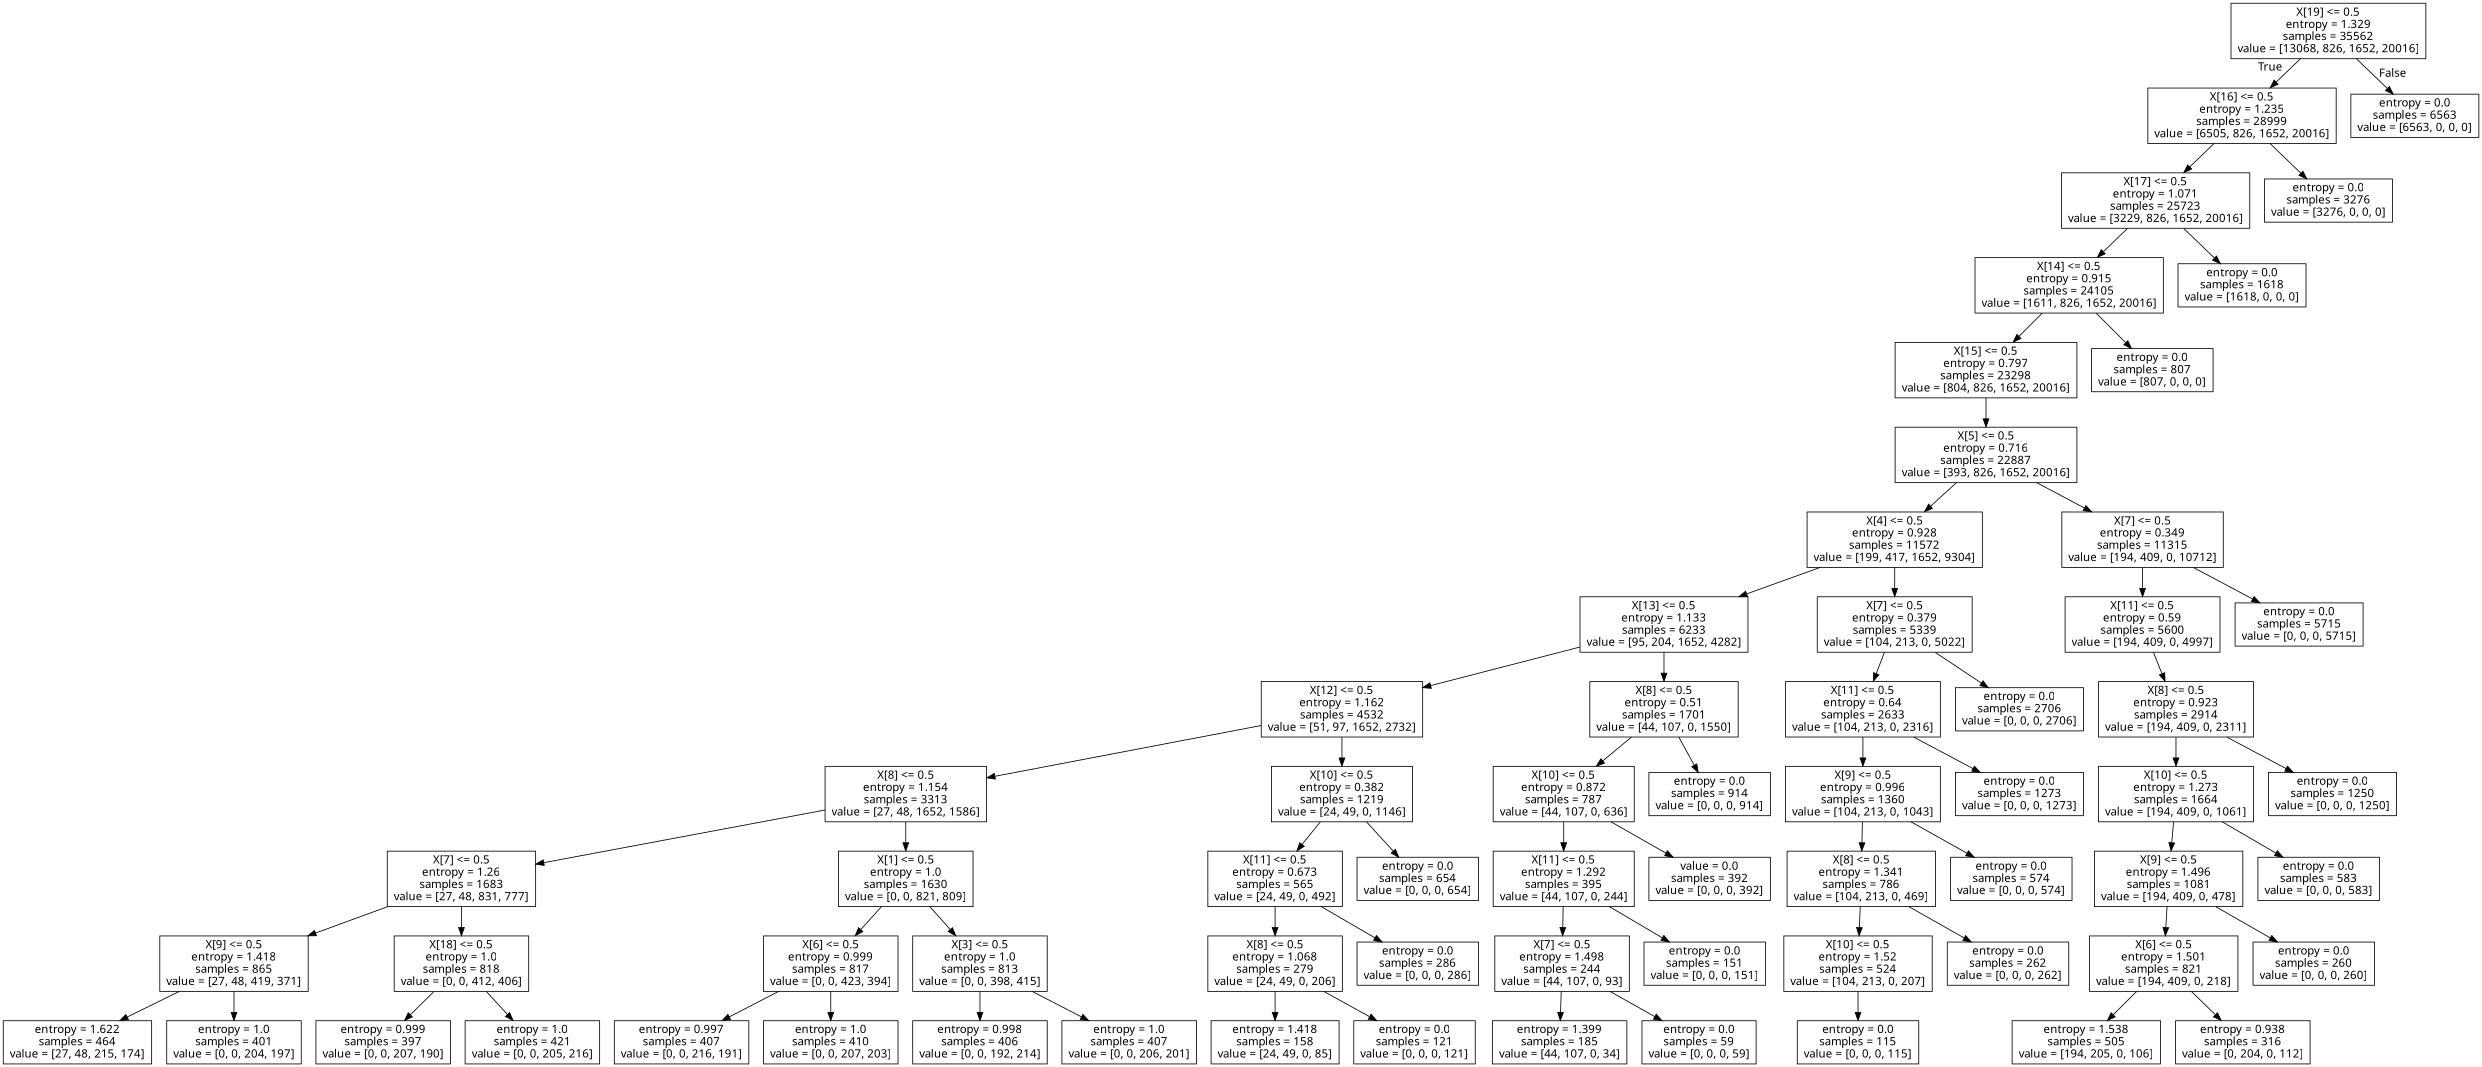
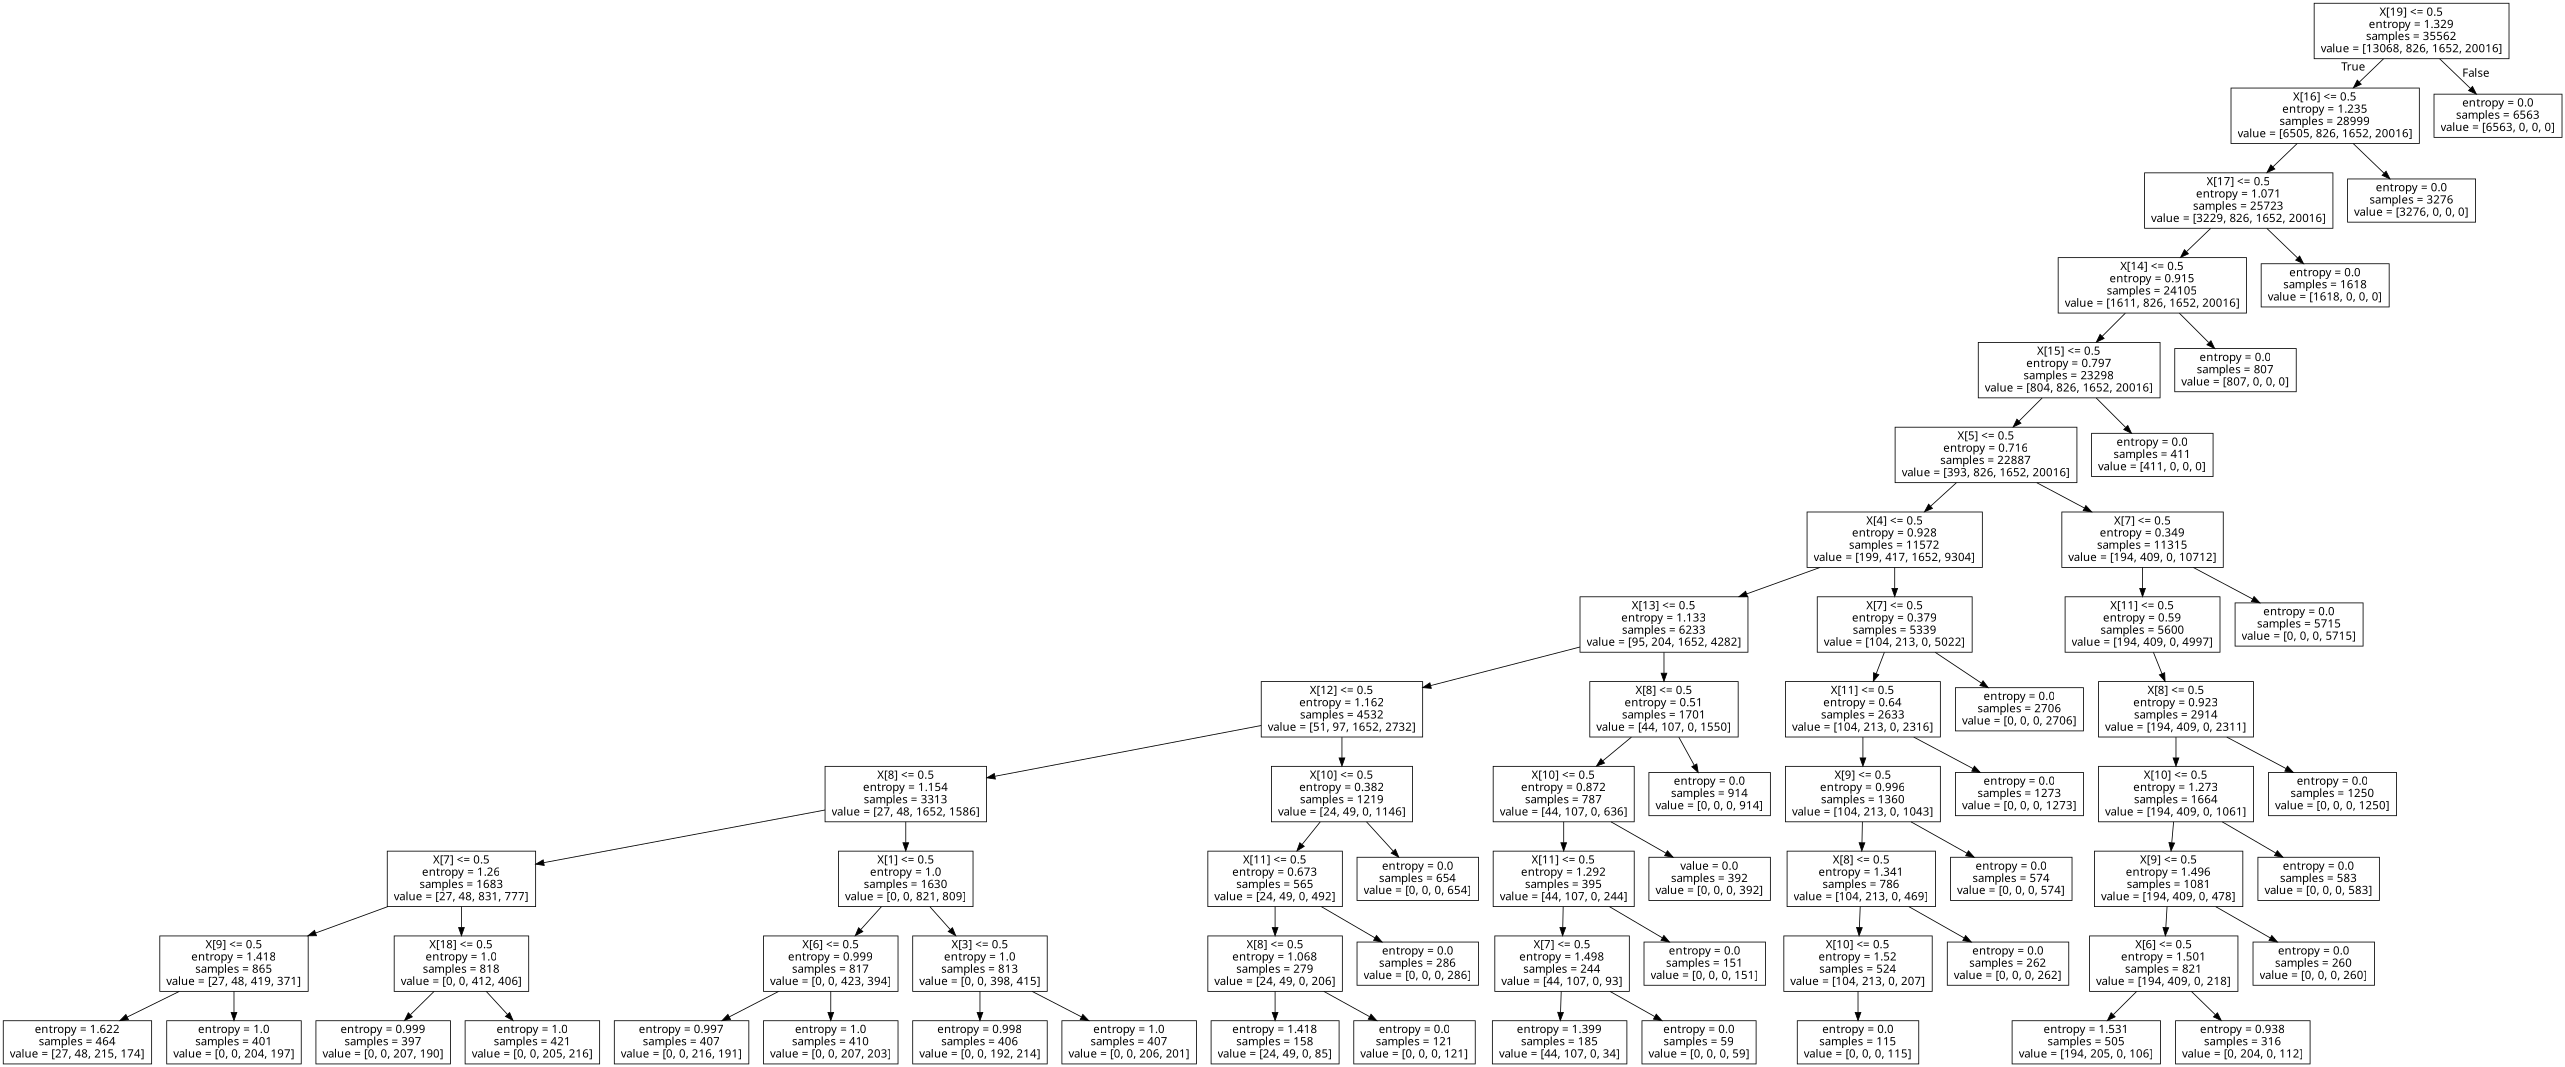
none -> (2152, 455)
(2086, 1042) -> (2086, 1042)
